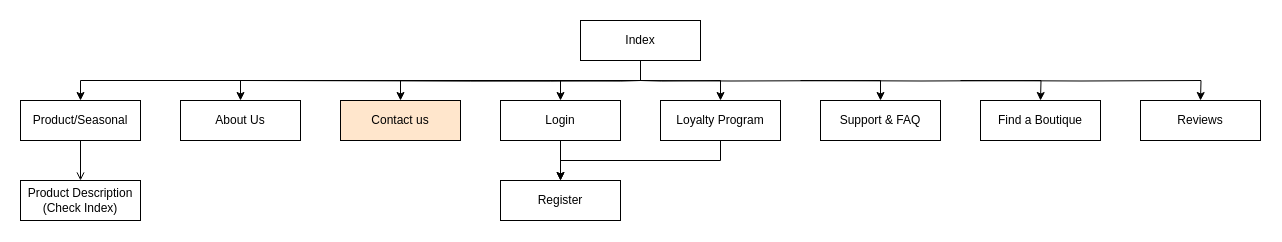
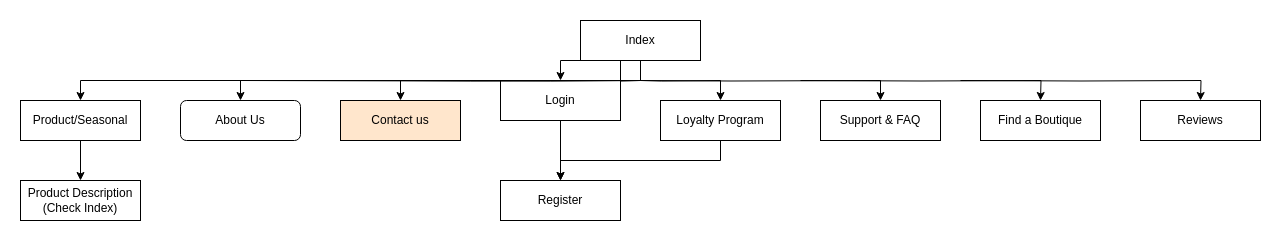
(241, 121) -> (241, 121)
(561, 121) -> (561, 101)
(81, 174) -> (81, 172)
